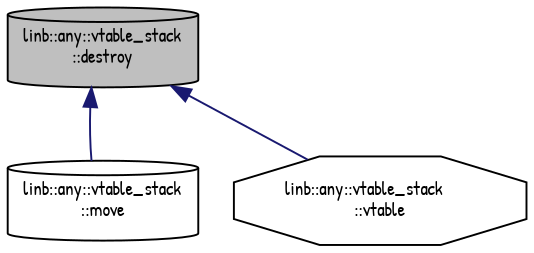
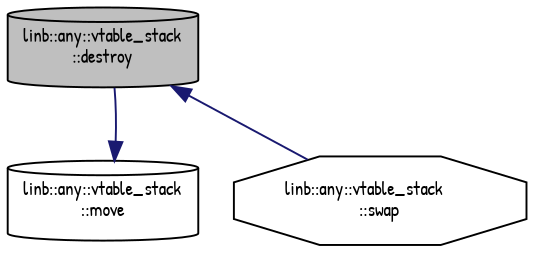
(90, 134) -> (116, 115)
(380, 201) -> (380, 201)
